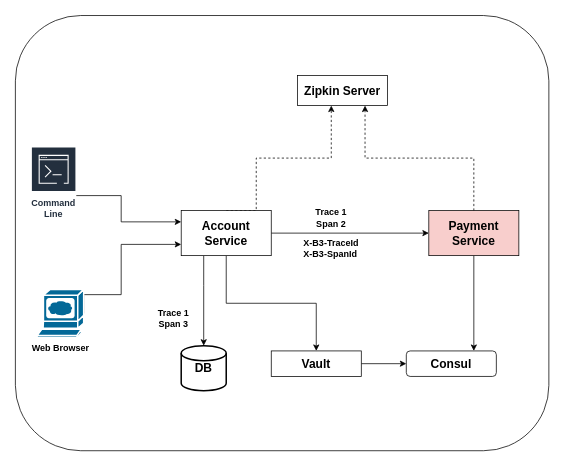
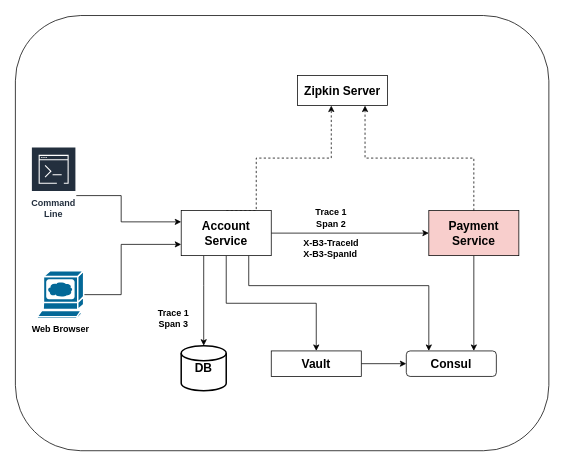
none -> (354, 285)
(60, 313) -> (60, 294)
